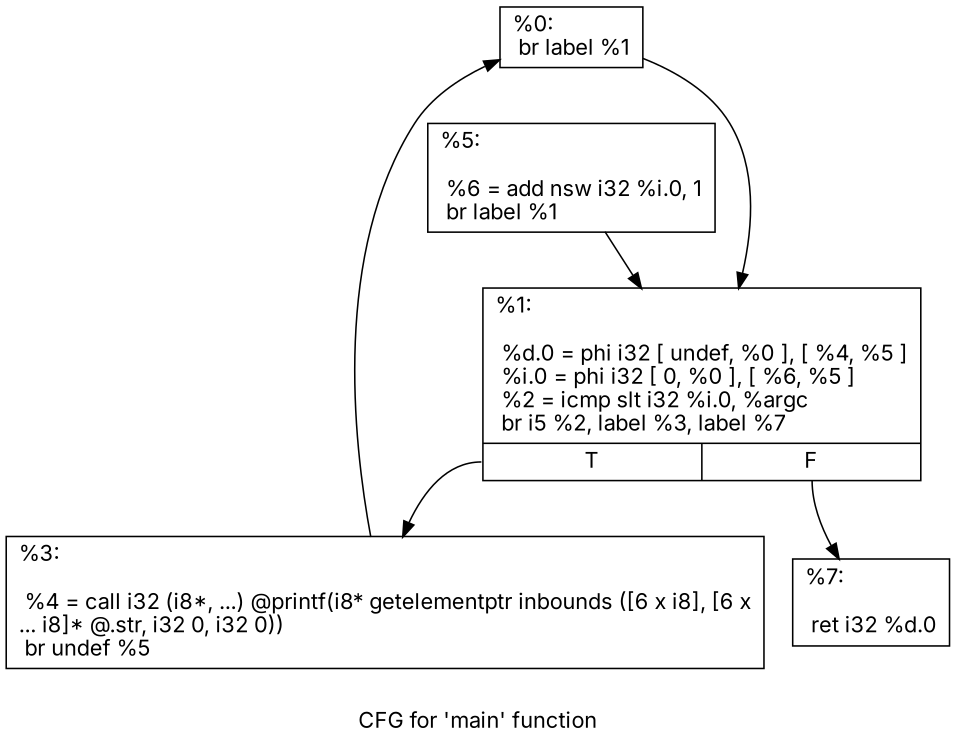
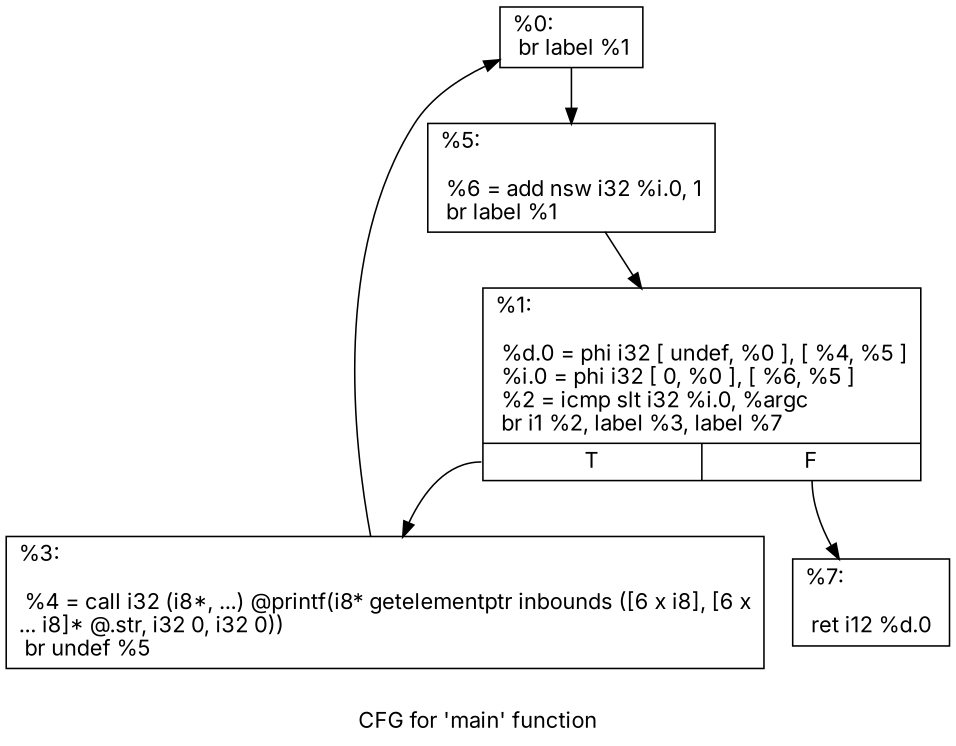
(739, 143) -> (571, 88)
(641, 424) -> (640, 424)
(871, 626) -> (869, 626)
